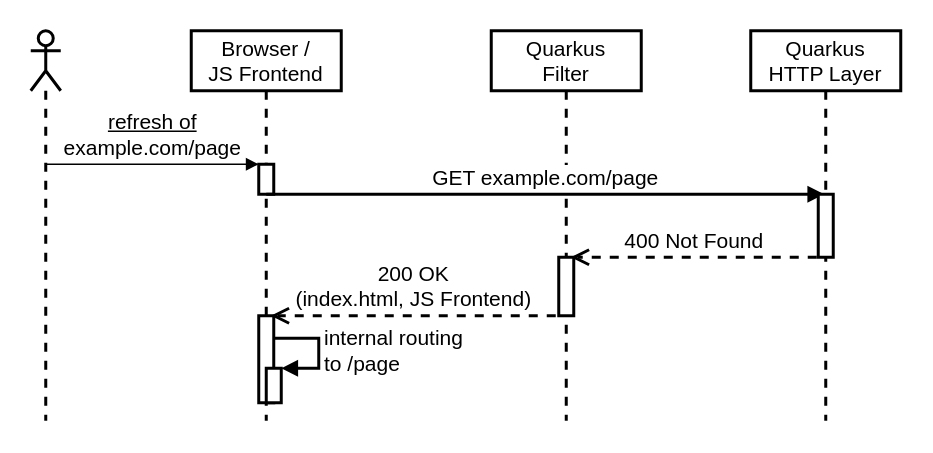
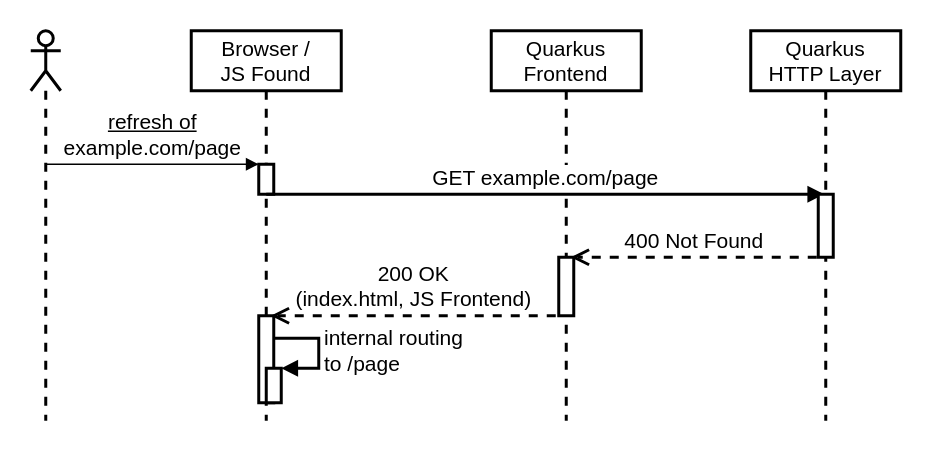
(266, 61) -> (266, 61)
(566, 61) -> (566, 61)
